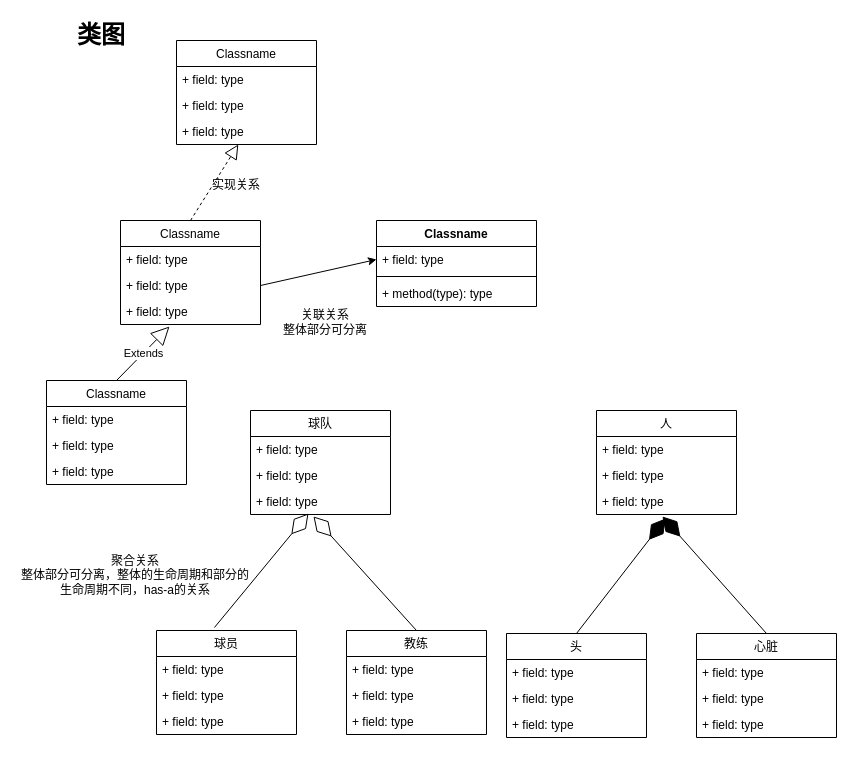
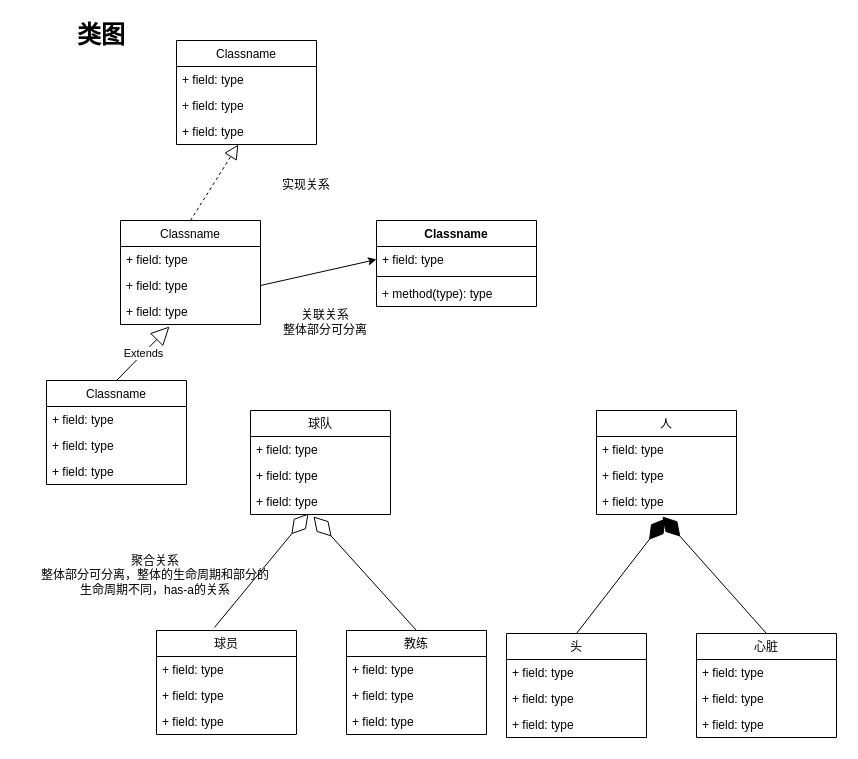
(237, 186) -> (307, 186)
(136, 576) -> (156, 576)
